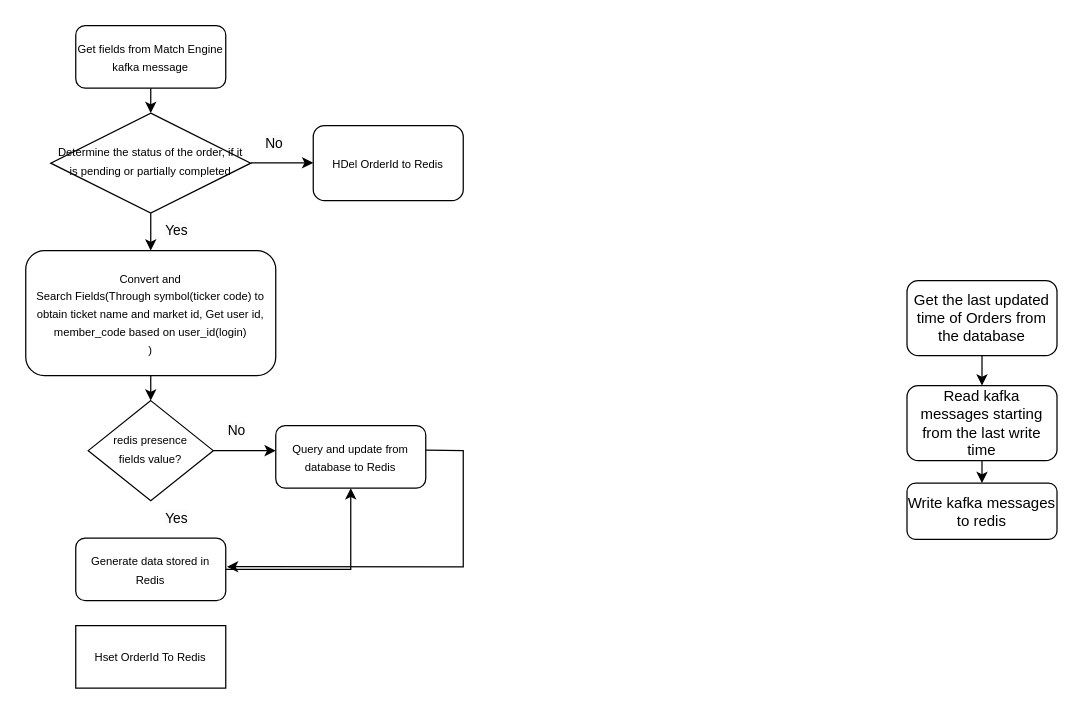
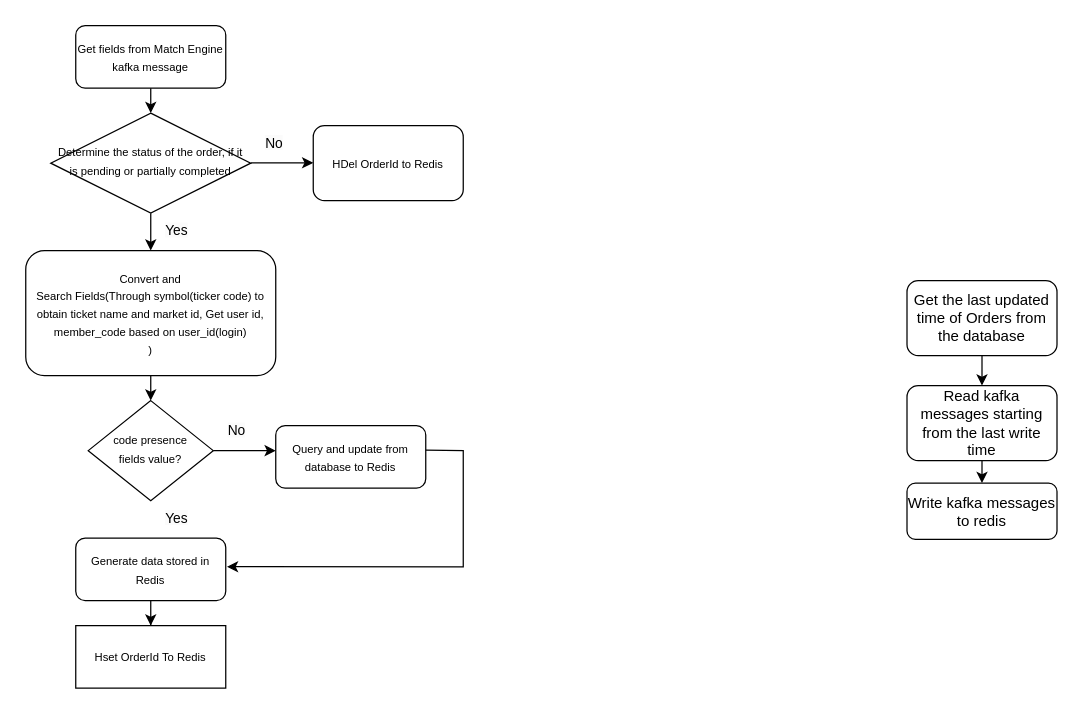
(151, 448) -> (151, 448)
(325, 569) -> (151, 618)
